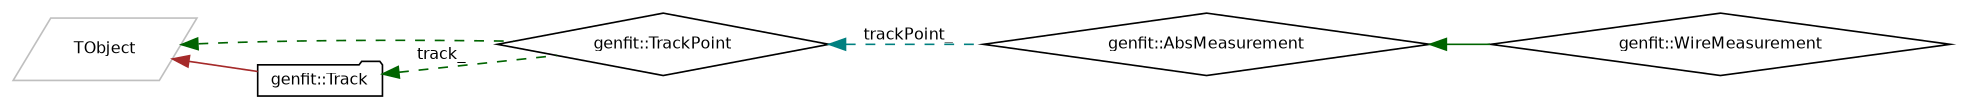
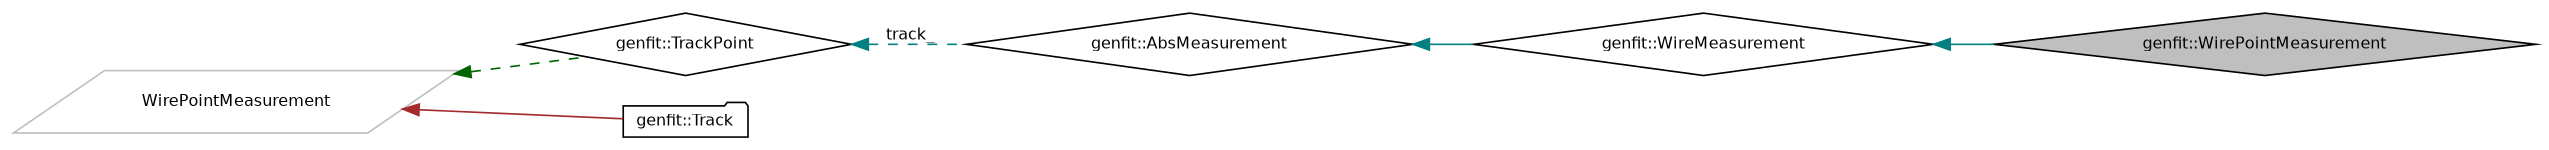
(906, 35) -> (909, 35)
(1468, 44) -> (1451, 44)
none -> (2265, 44)
(105, 49) -> (236, 102)
(478, 64) -> none
